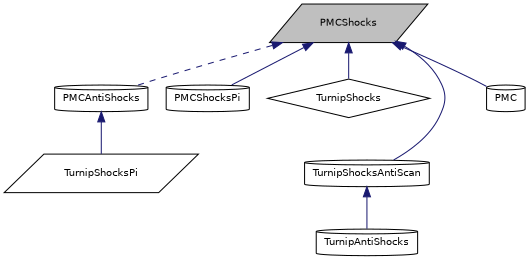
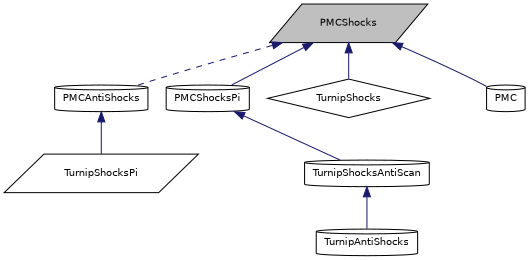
(444, 106) -> (292, 138)
